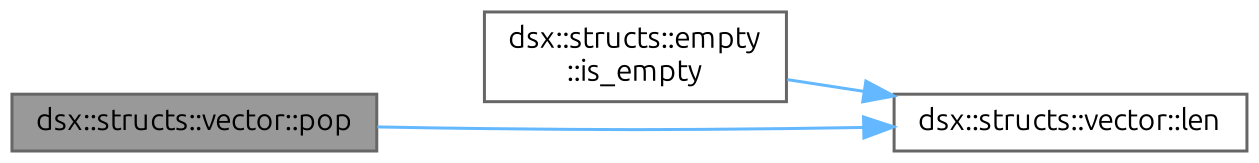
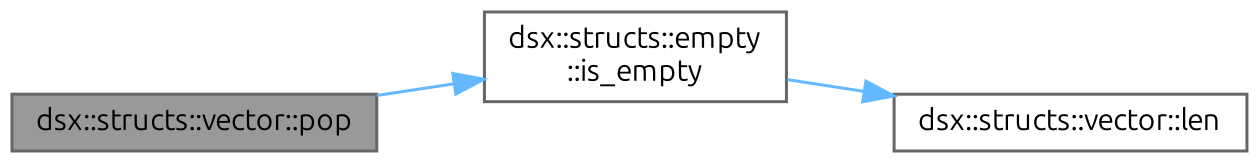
(620, 130) -> (415, 90)
